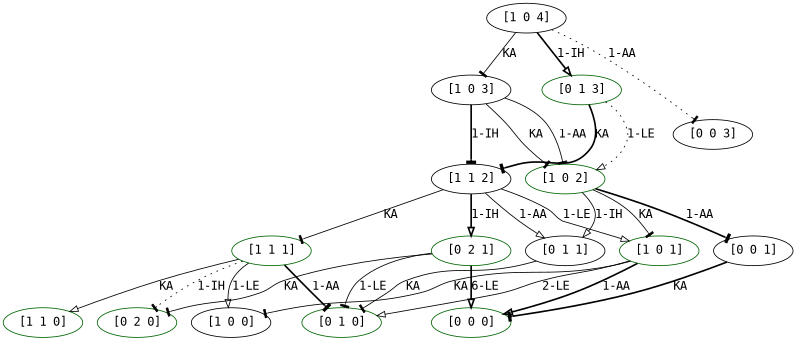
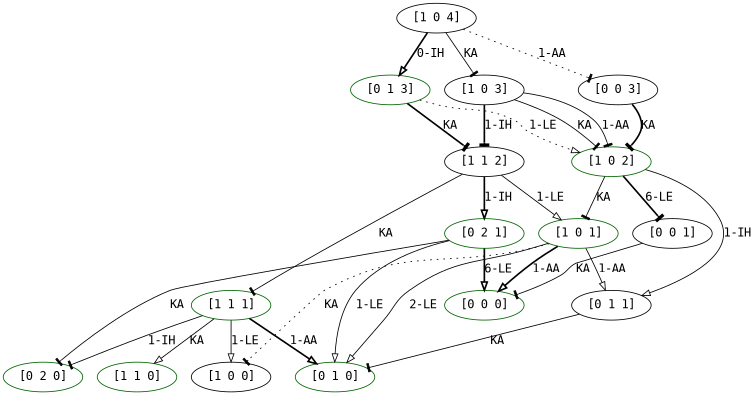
(571, 54) -> (431, 54)
none -> (642, 125)
(510, 215) -> (594, 265)
(700, 215) -> (659, 198)
(381, 267) -> (370, 277)
(198, 280) -> (137, 339)
(448, 282) -> (368, 272)
(305, 285) -> (279, 339)
(621, 296) -> (578, 263)
